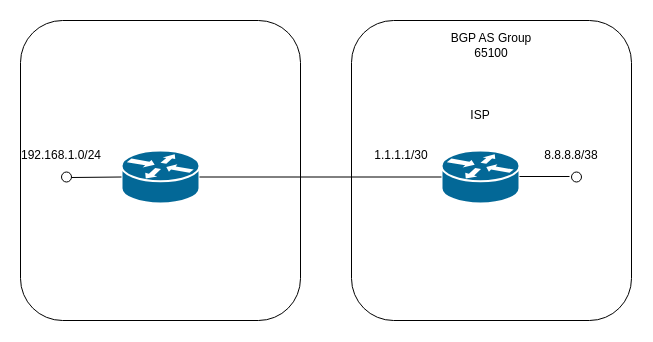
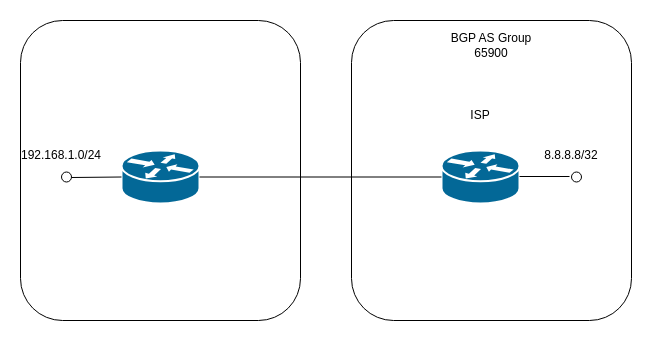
(492, 46) -> (492, 46)
(402, 156) -> none
(572, 156) -> (572, 156)
